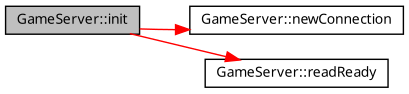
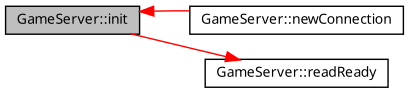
(157, 29) -> (172, 11)
